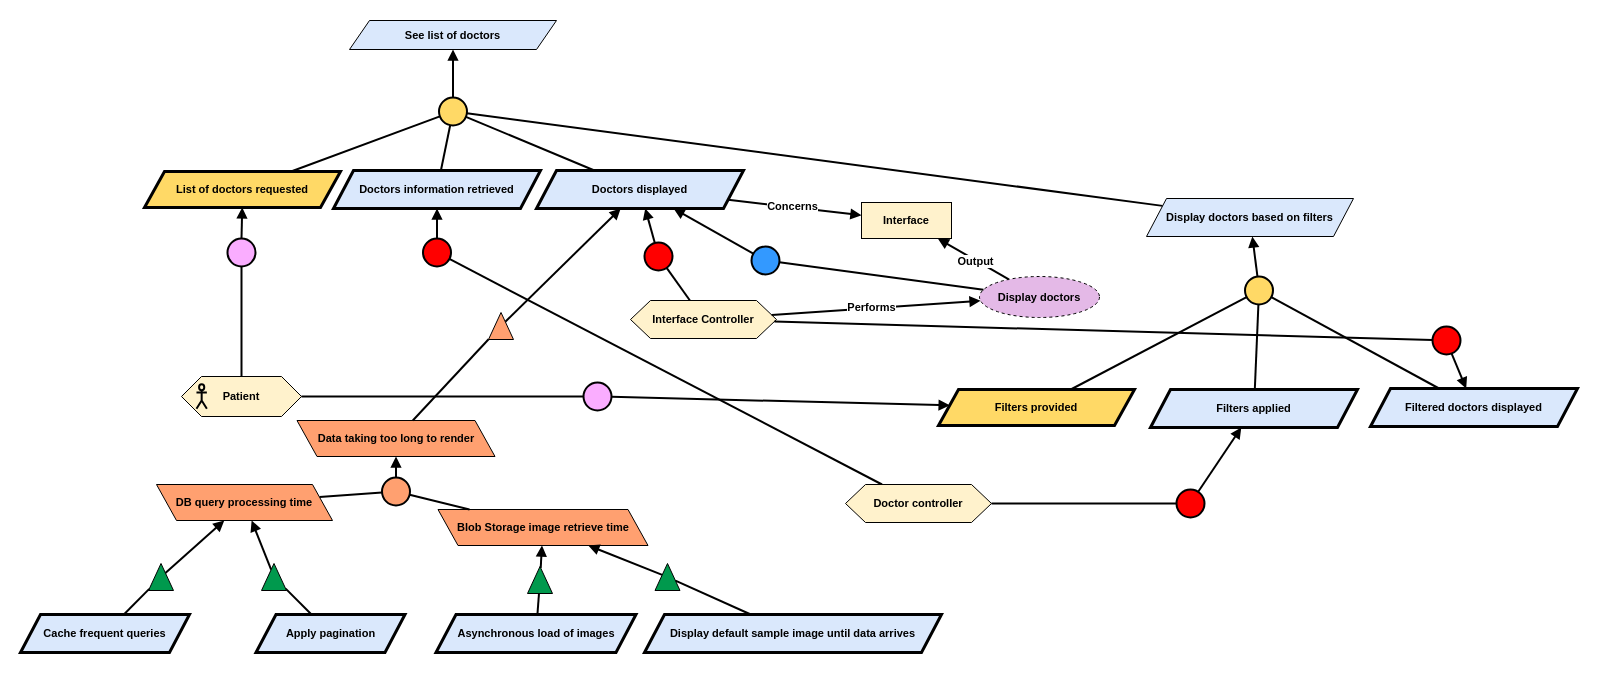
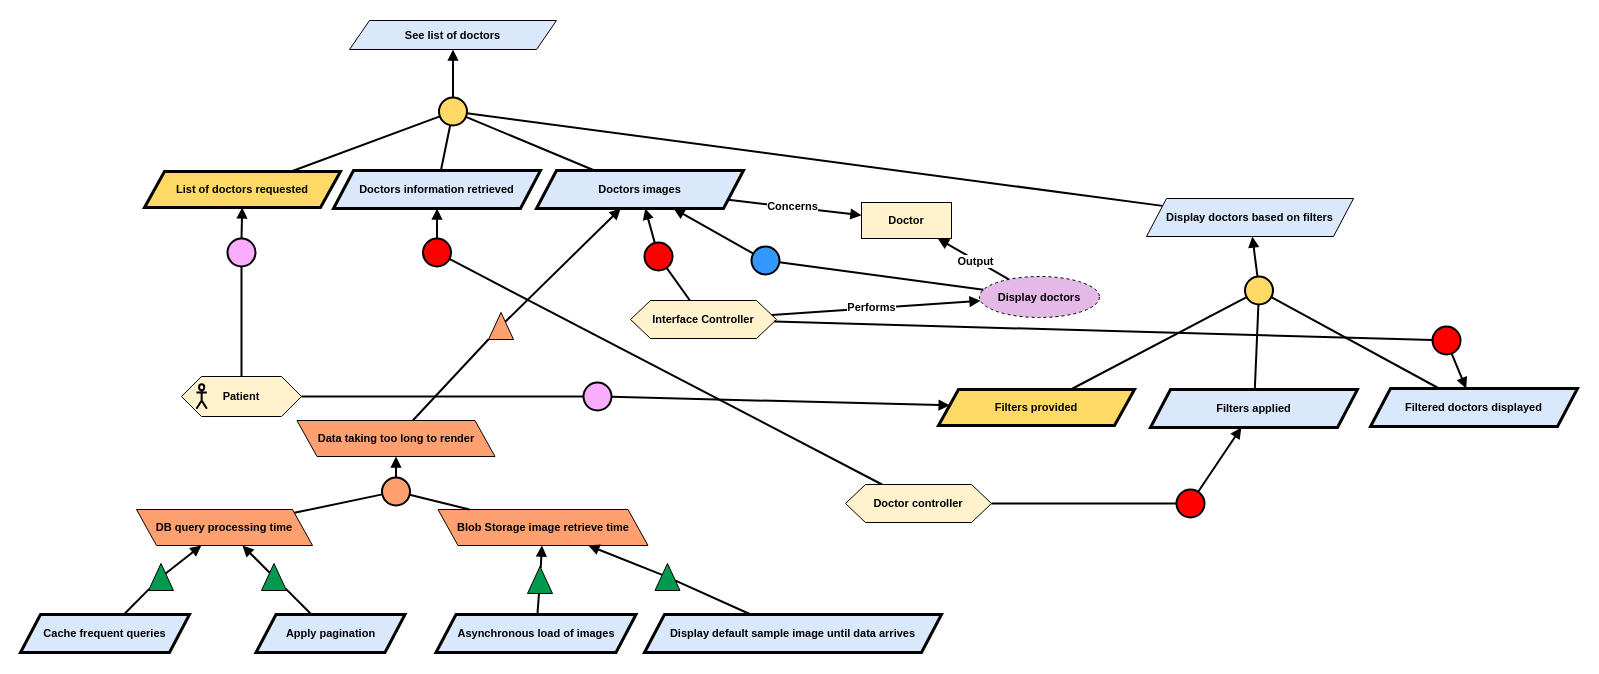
(640, 190) -> (640, 190)
(907, 221) -> (907, 221)
(245, 503) -> (225, 528)
